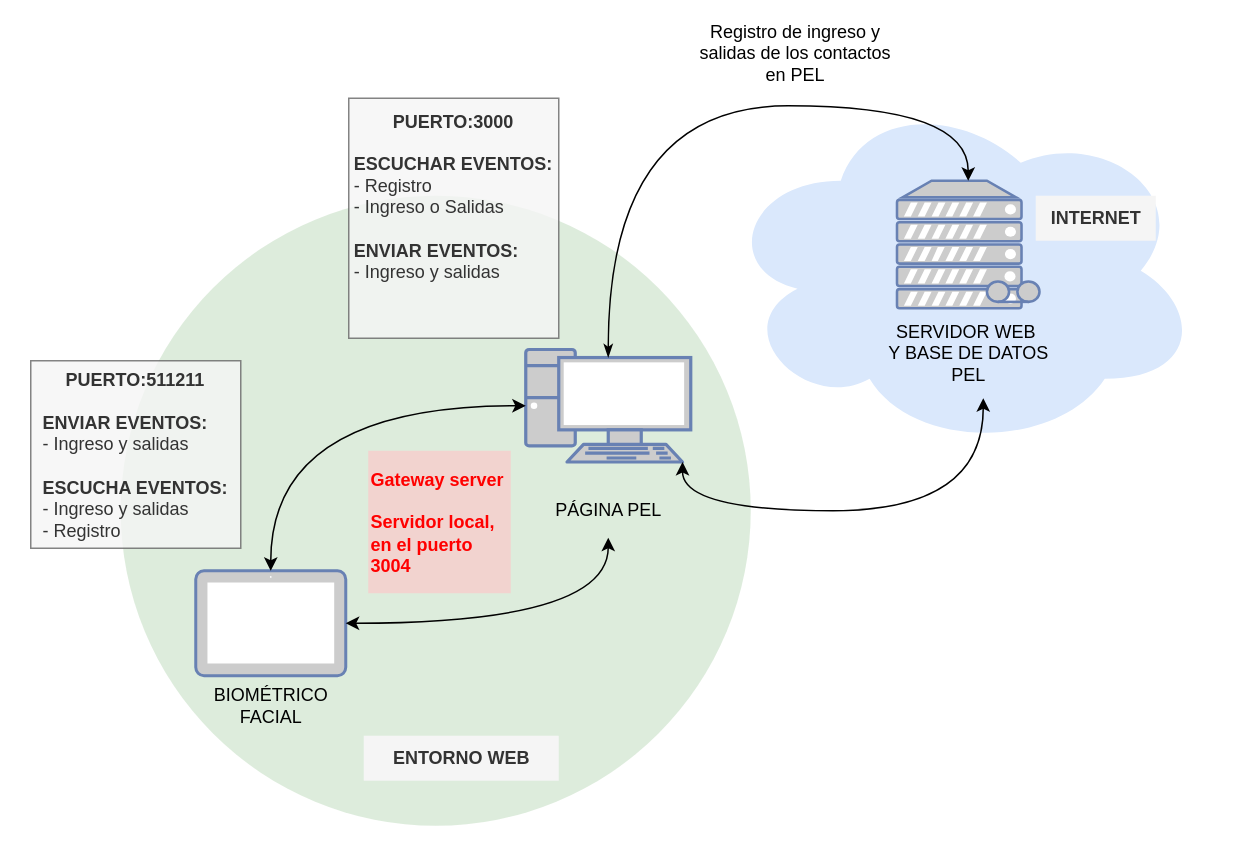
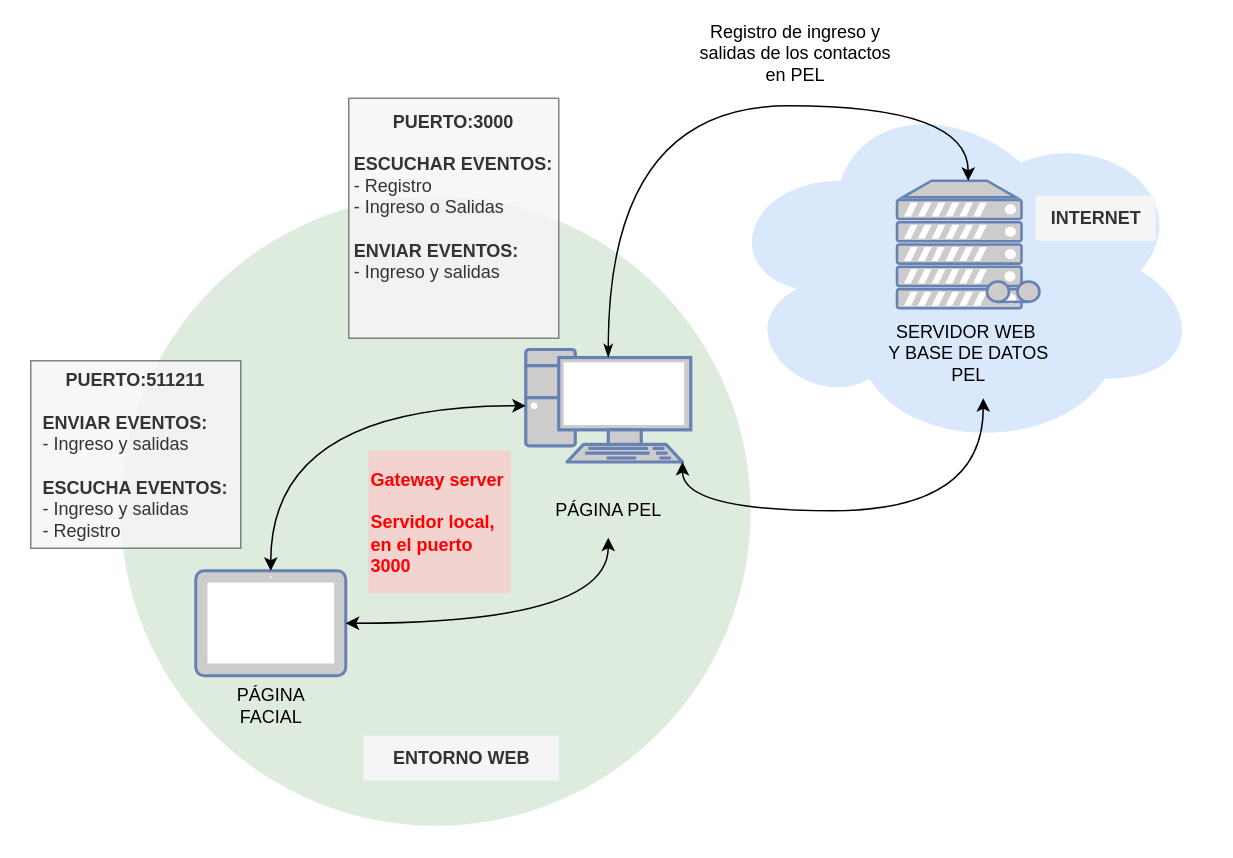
(441, 523) -> (441, 523)
(272, 706) -> (272, 706)
